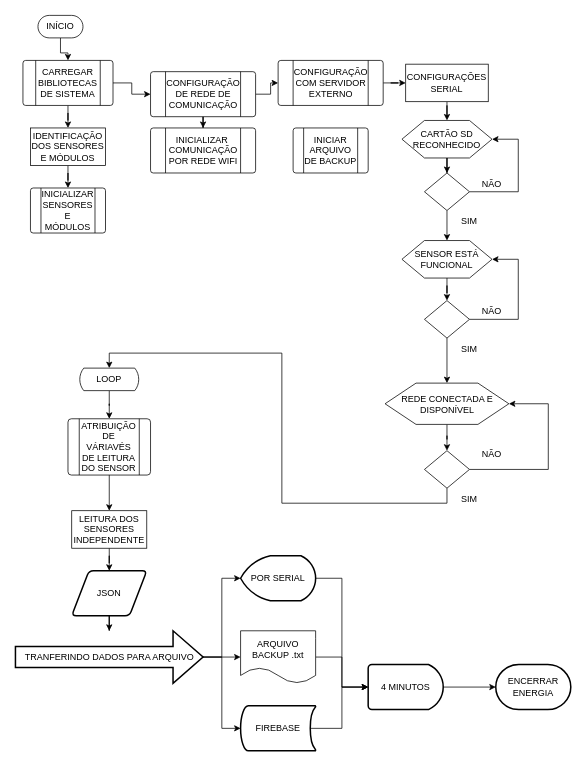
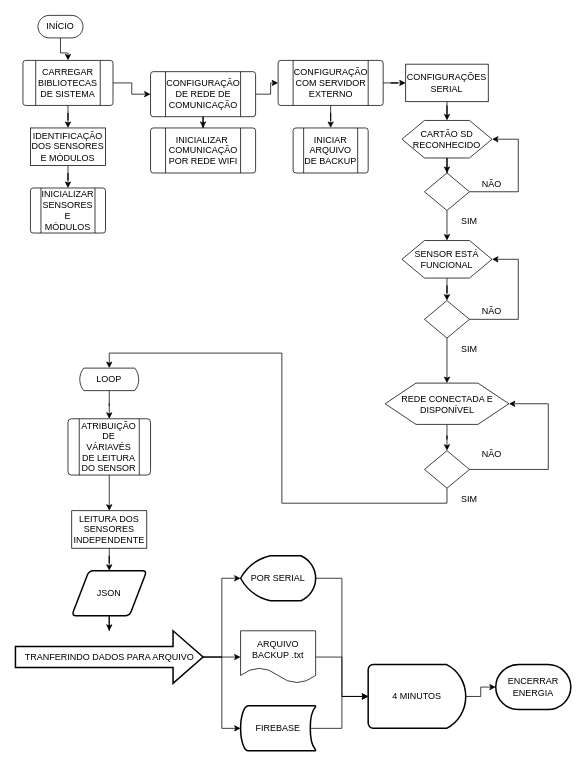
none -> (330, 119)
(405, 687) -> (417, 696)
